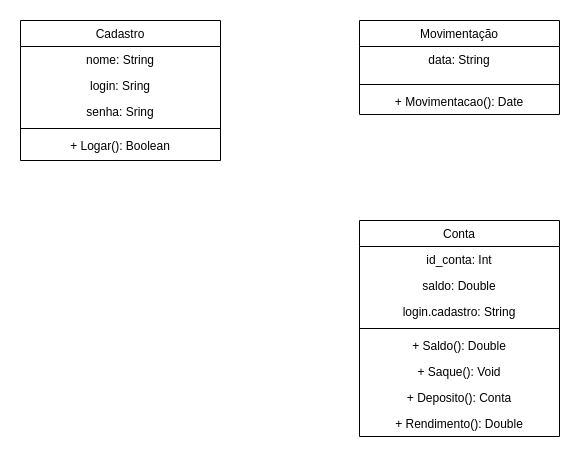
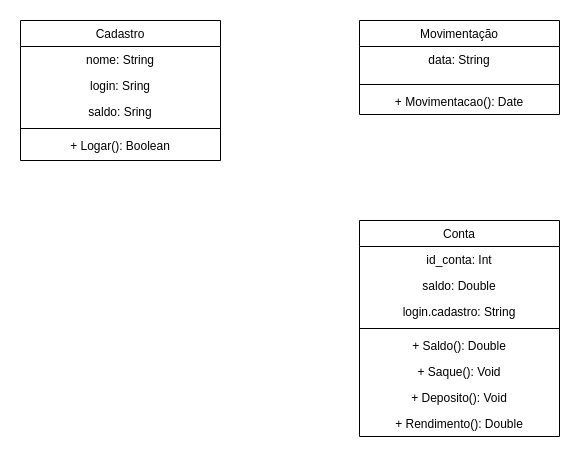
(120, 112) -> (120, 112)
(459, 398) -> (459, 398)
